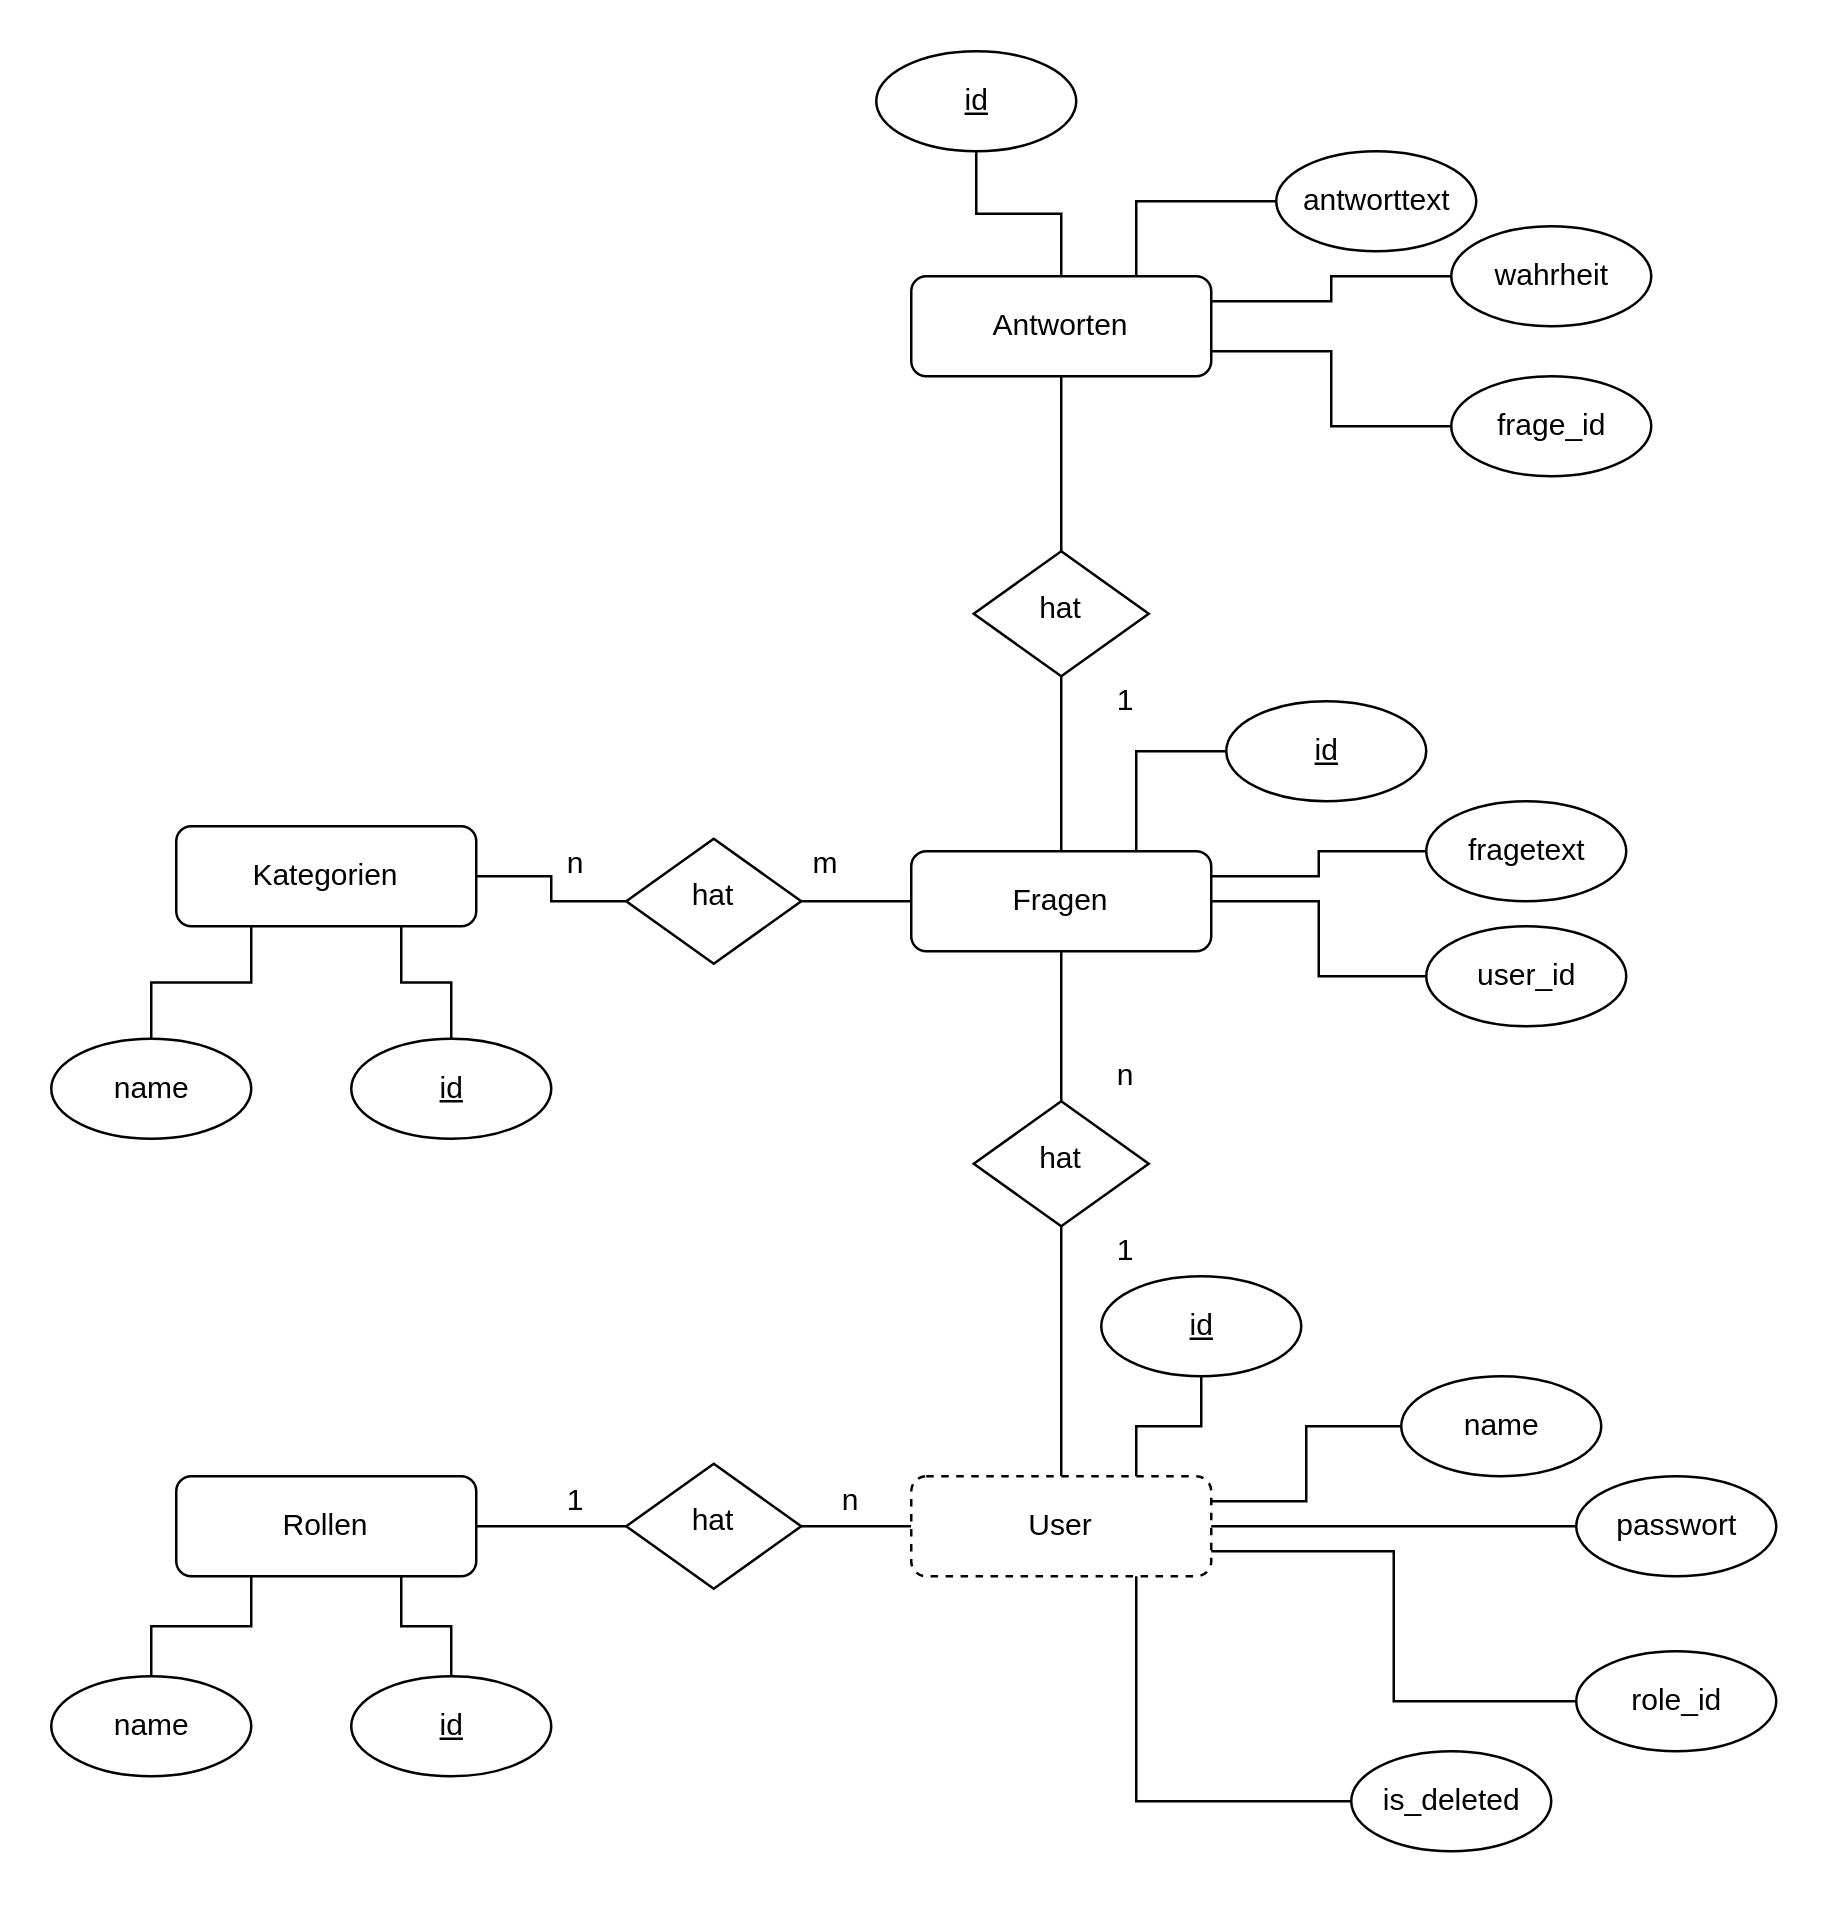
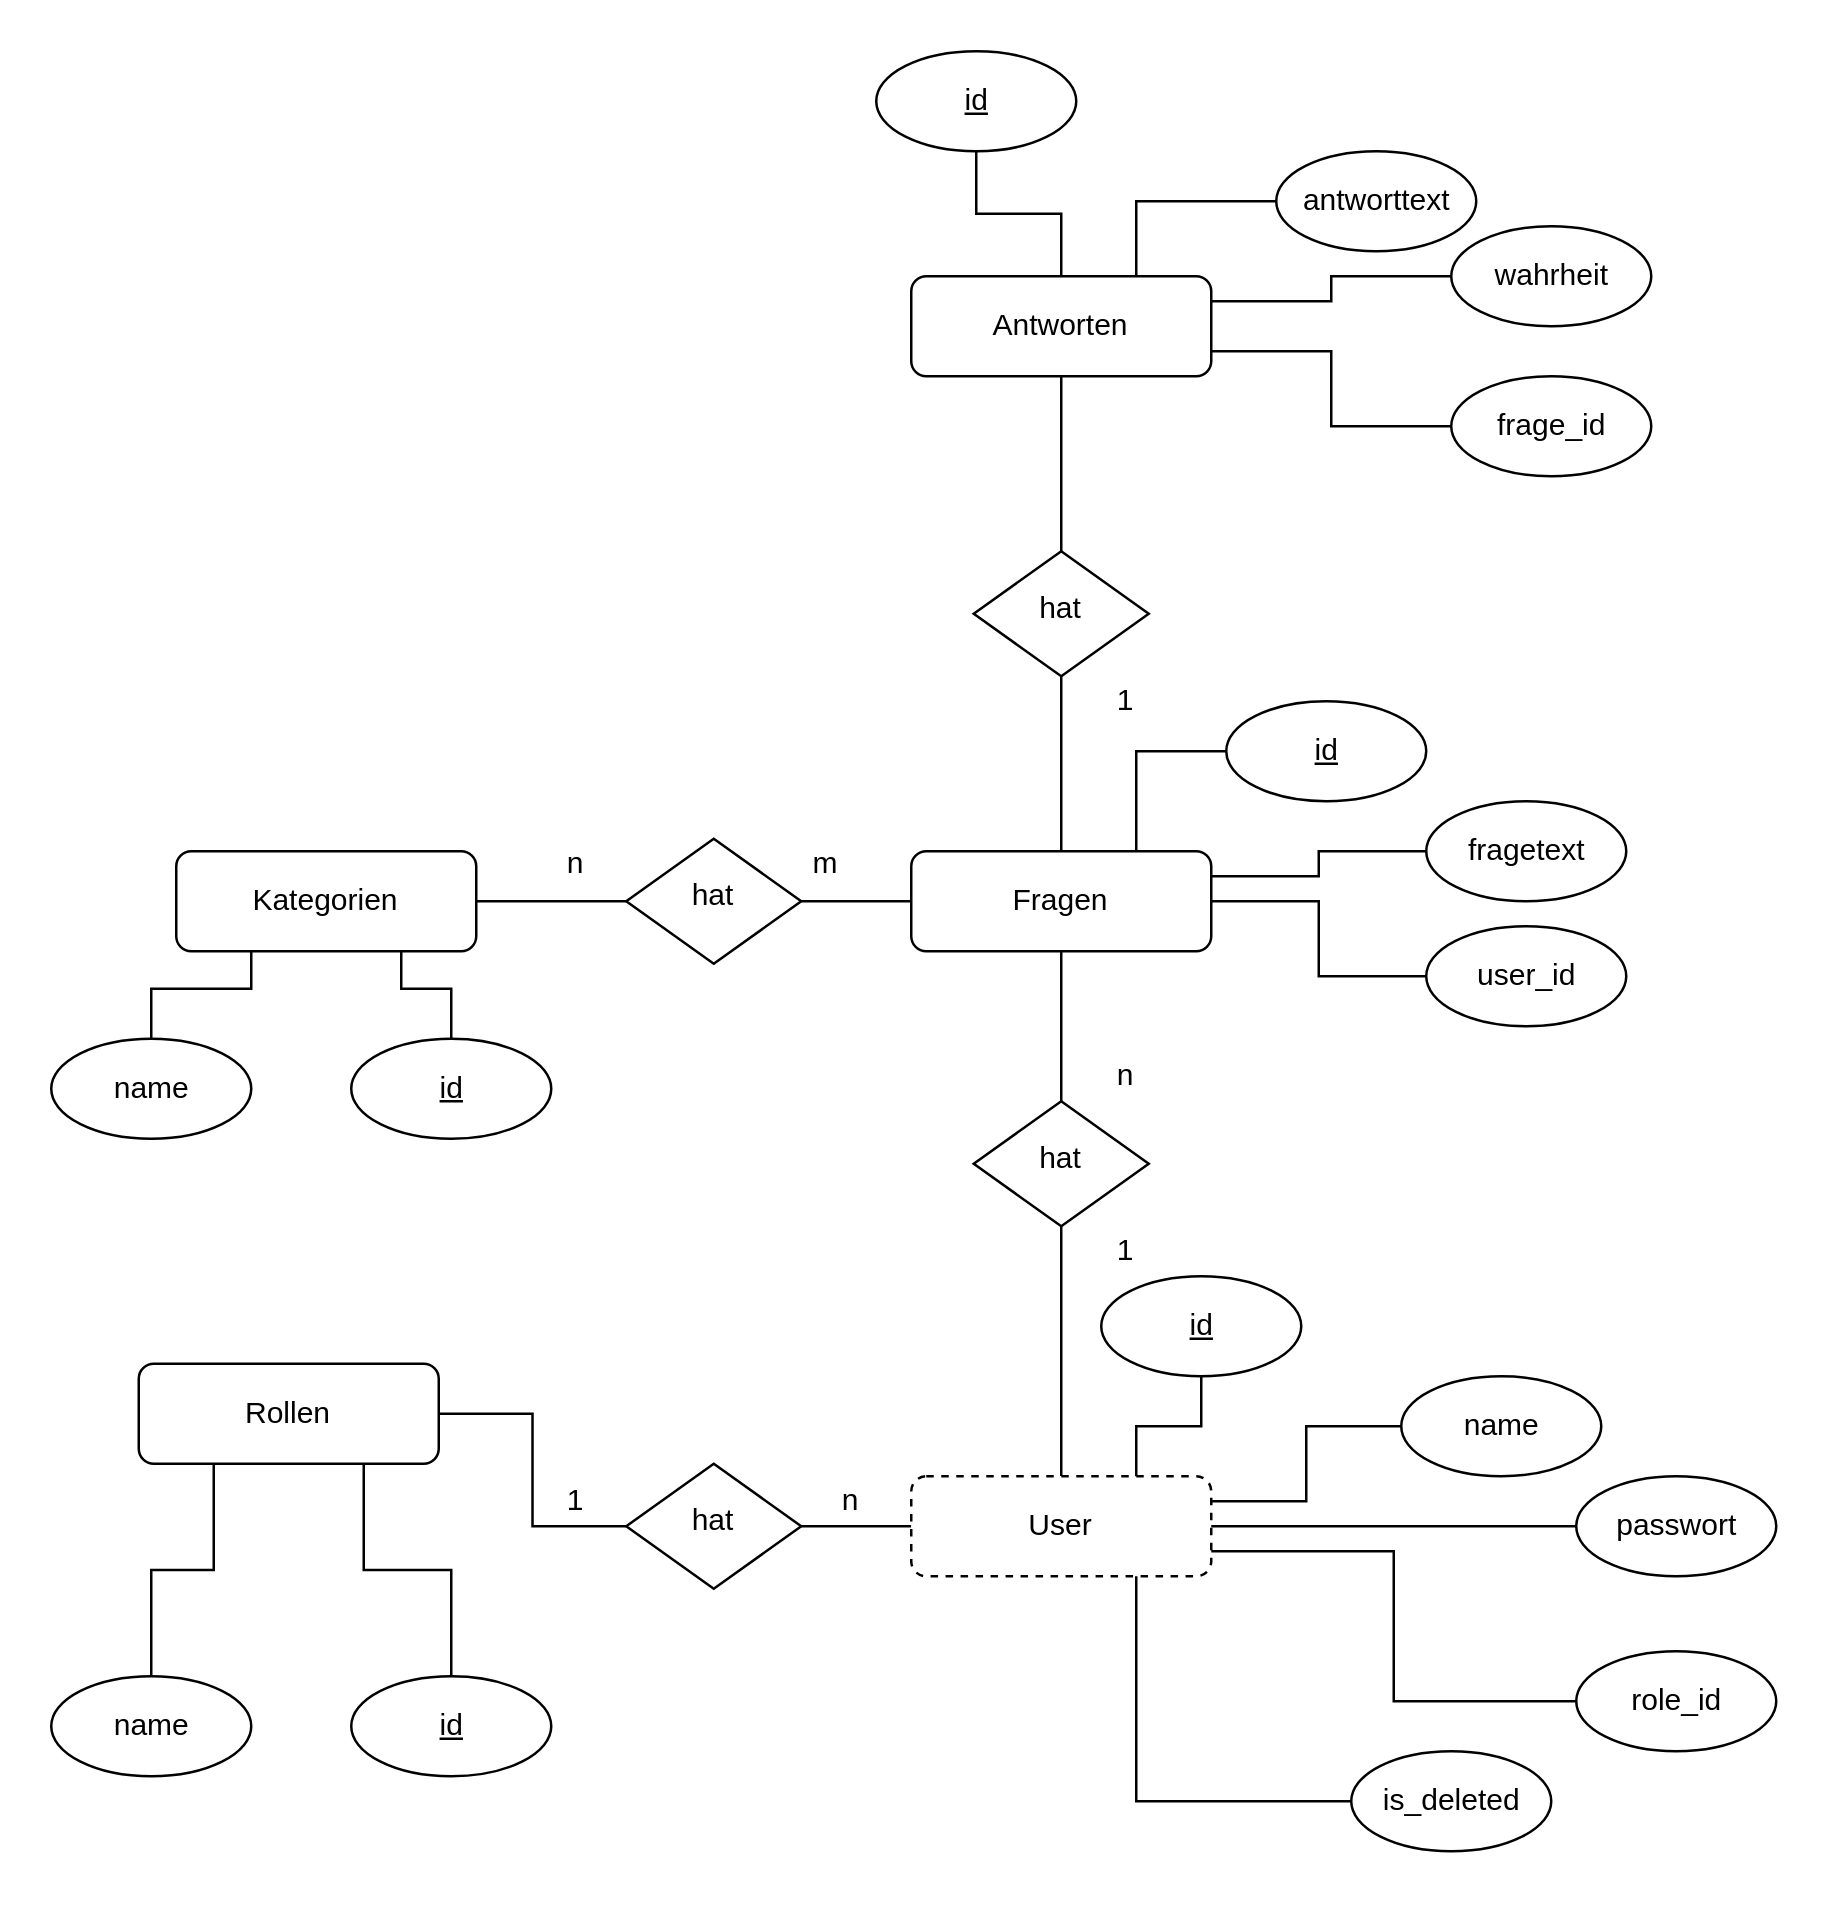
(326, 876) -> (326, 901)
(326, 1526) -> (289, 1414)
